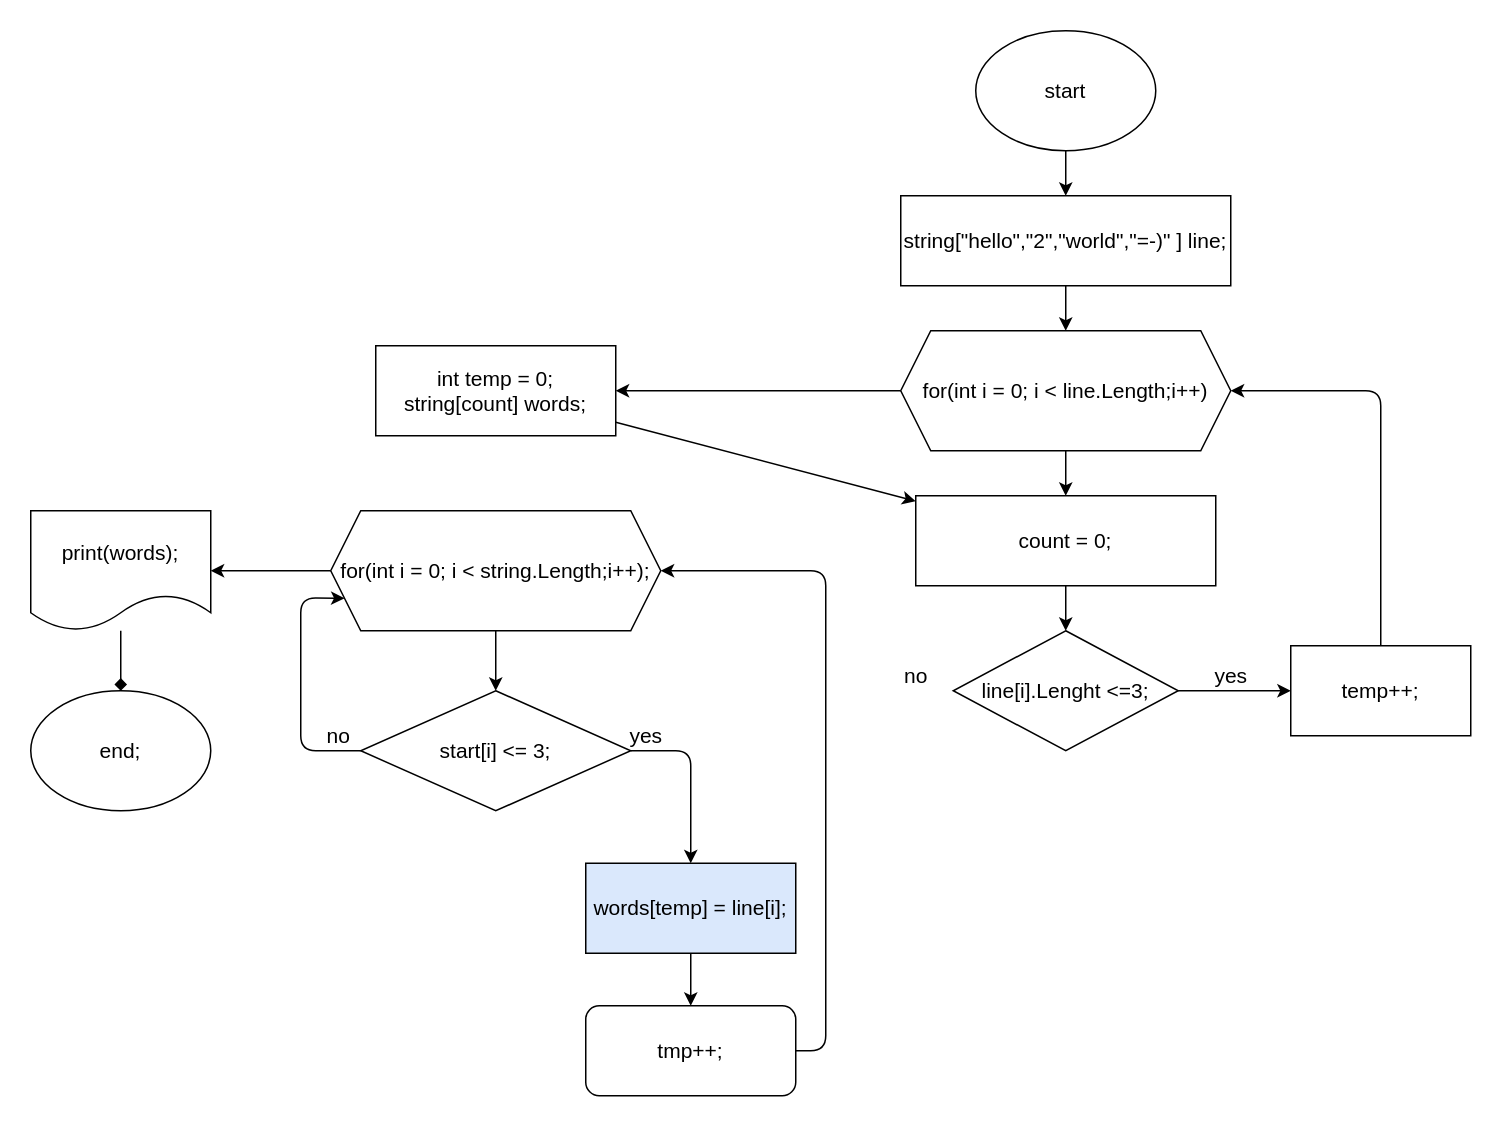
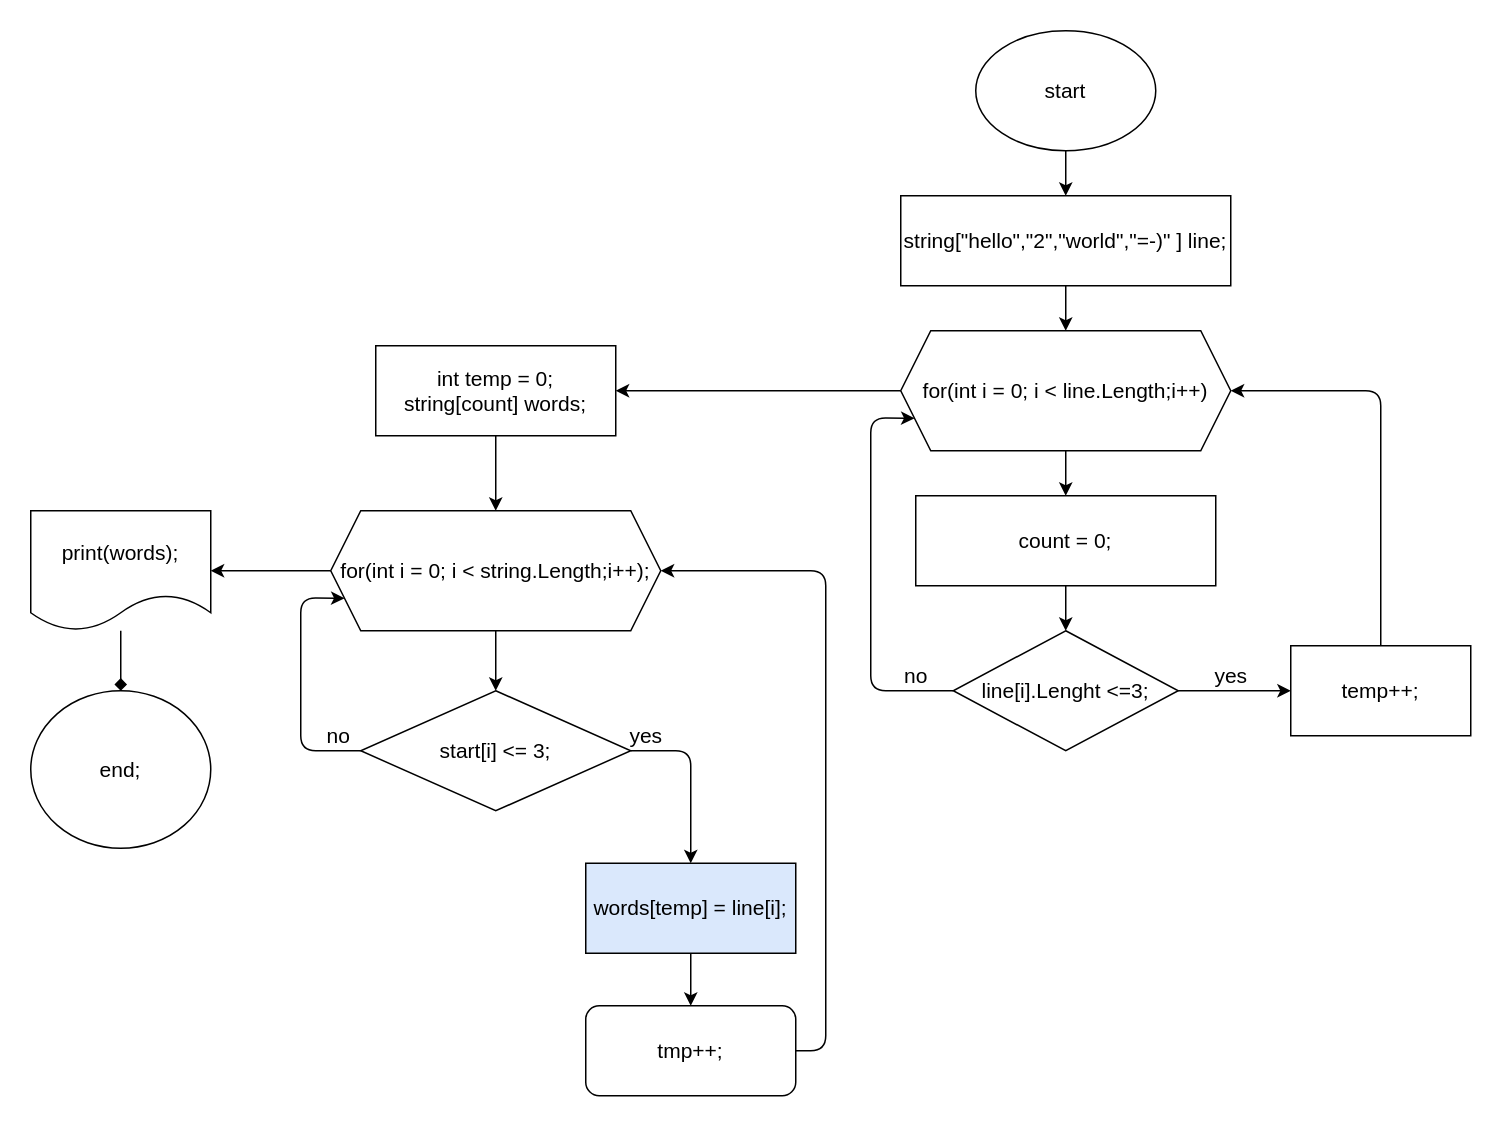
(761, 461) -> (496, 468)
none -> (871, 579)
(121, 751) -> (121, 770)
